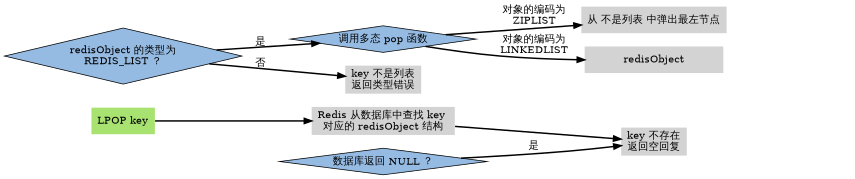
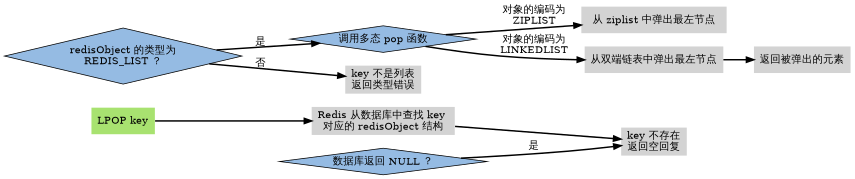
(654, 20) -> (654, 20)
(654, 60) -> (654, 60)
none -> (802, 60)
